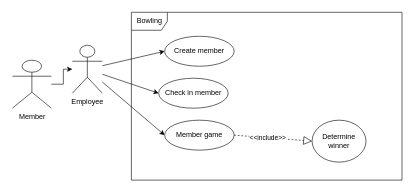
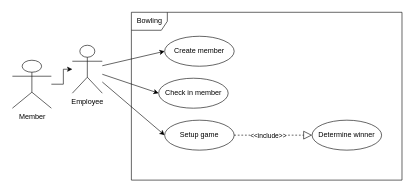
(200, 135) -> (200, 135)
(339, 141) -> (347, 135)
